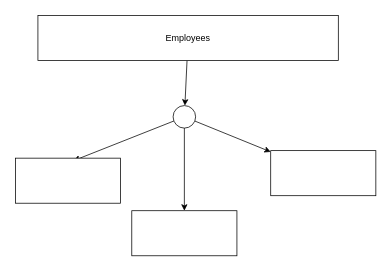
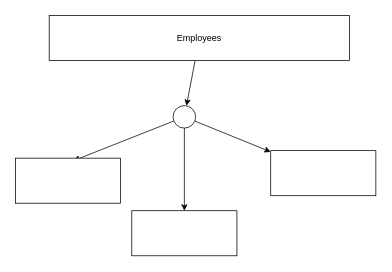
(188, 38) -> (199, 38)
